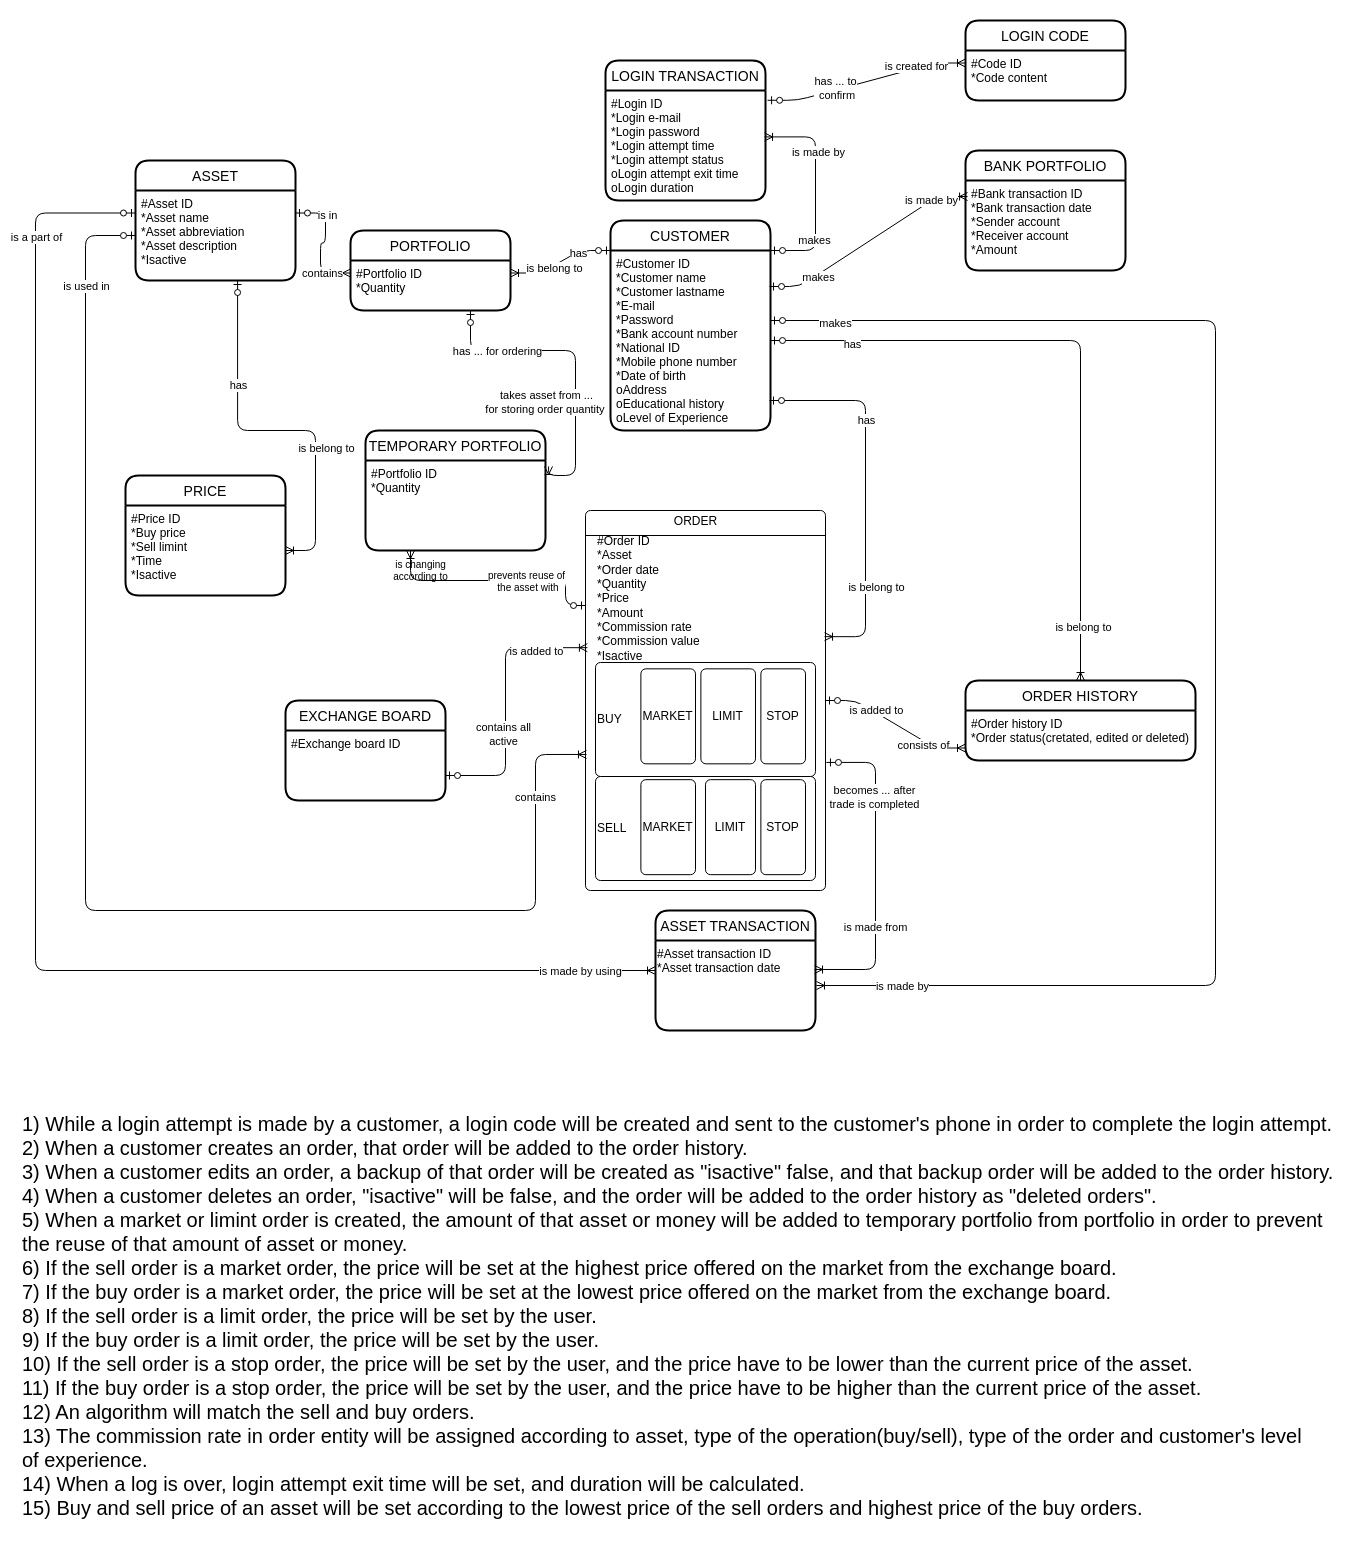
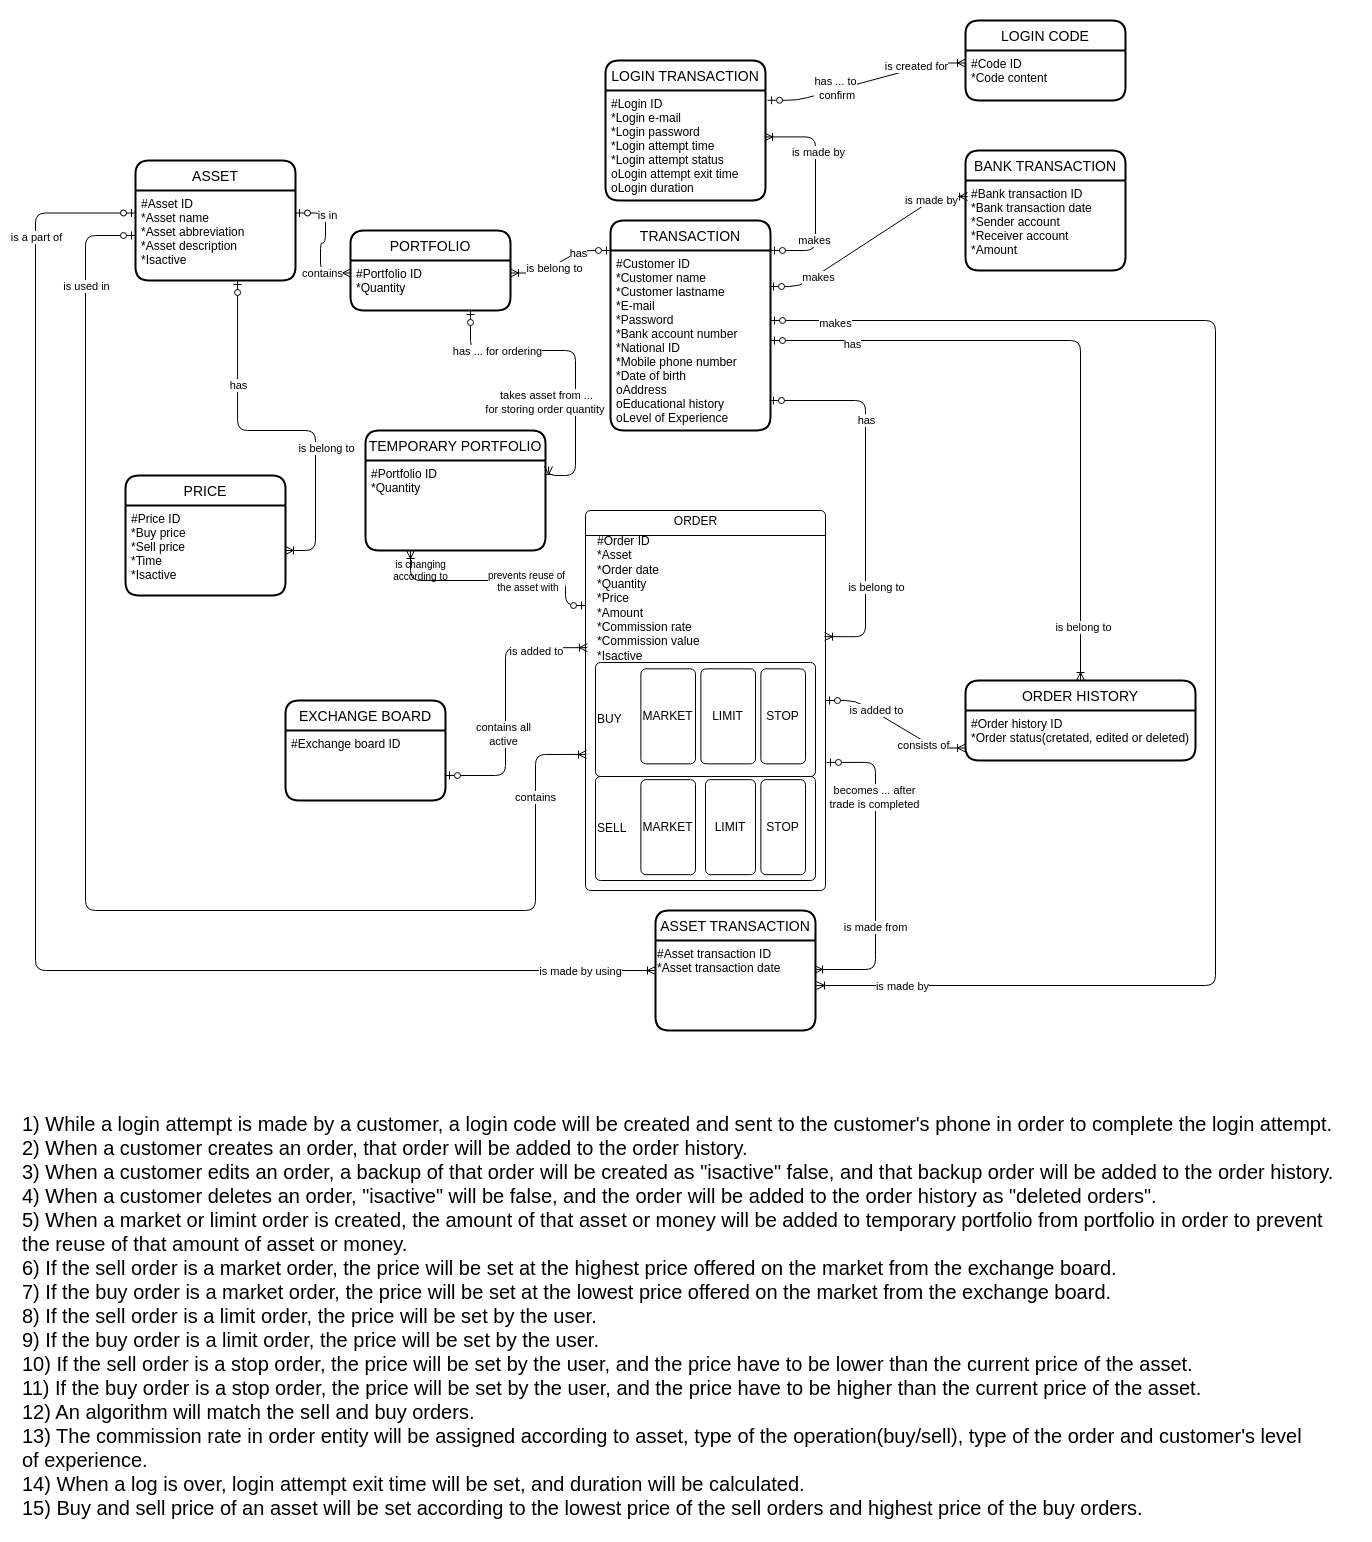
(1045, 166) -> (1045, 166)
(690, 236) -> (690, 236)
(158, 519) -> (158, 519)
